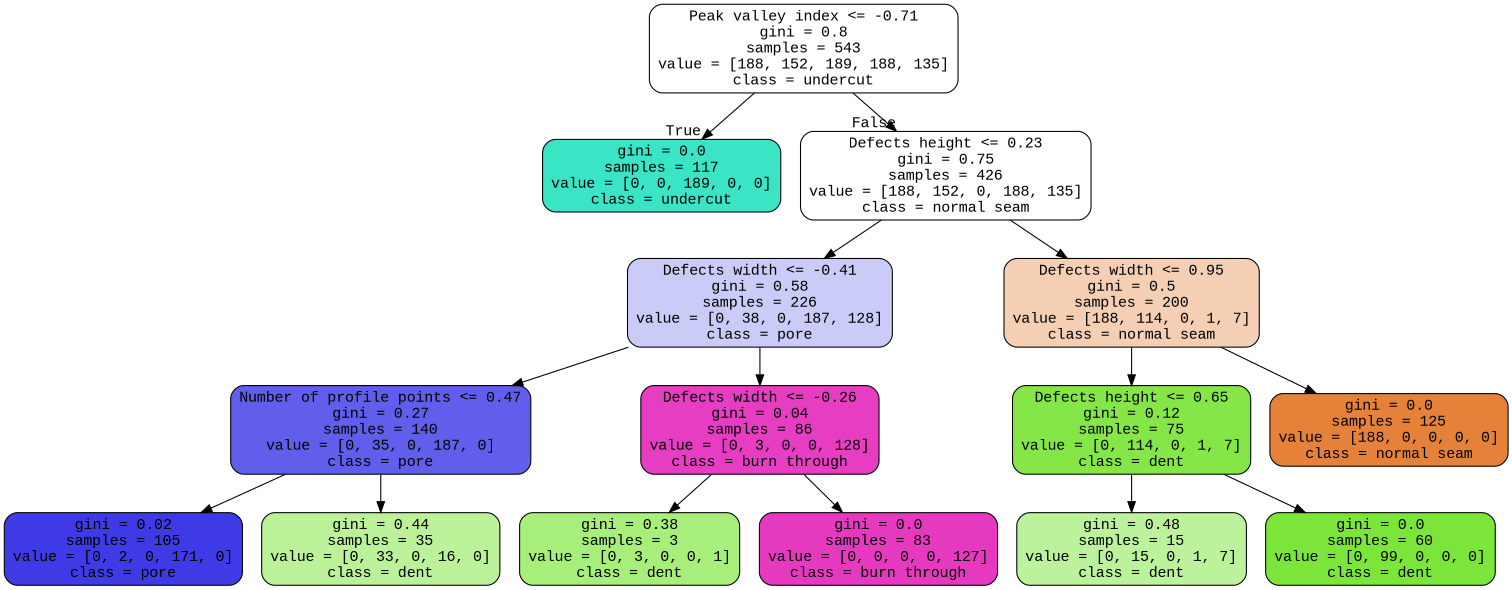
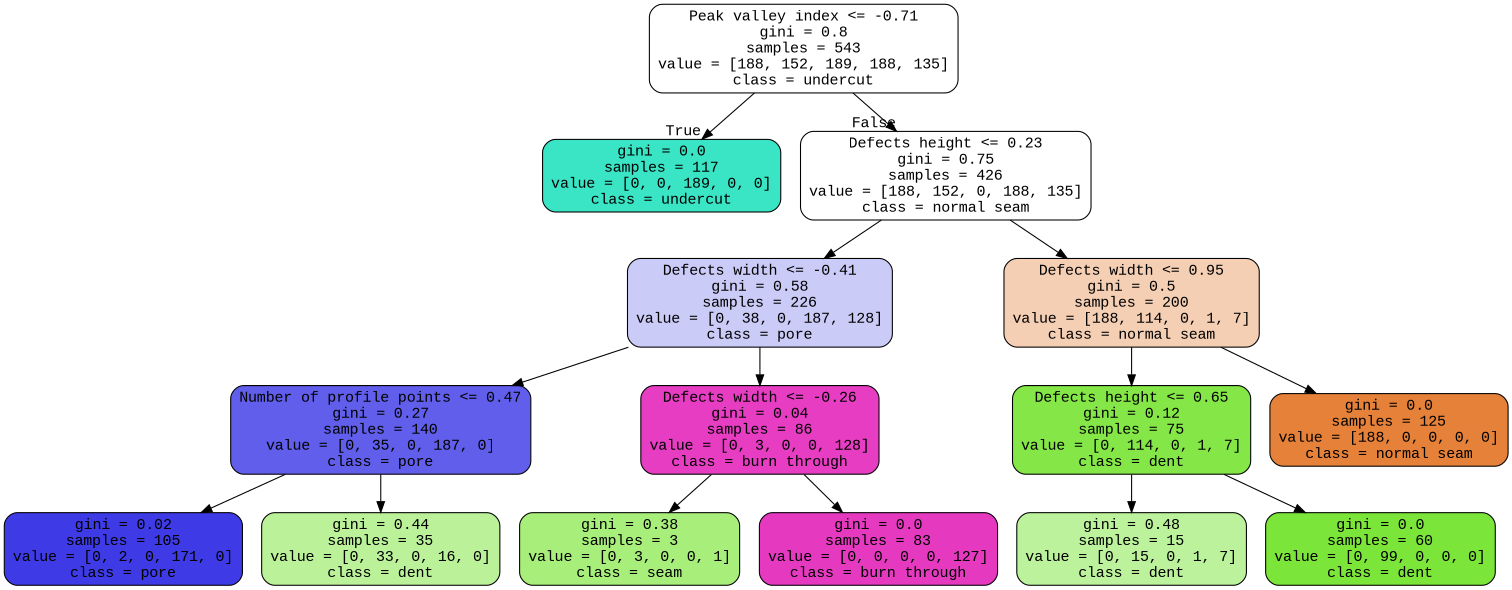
(630, 549) -> (630, 549)
